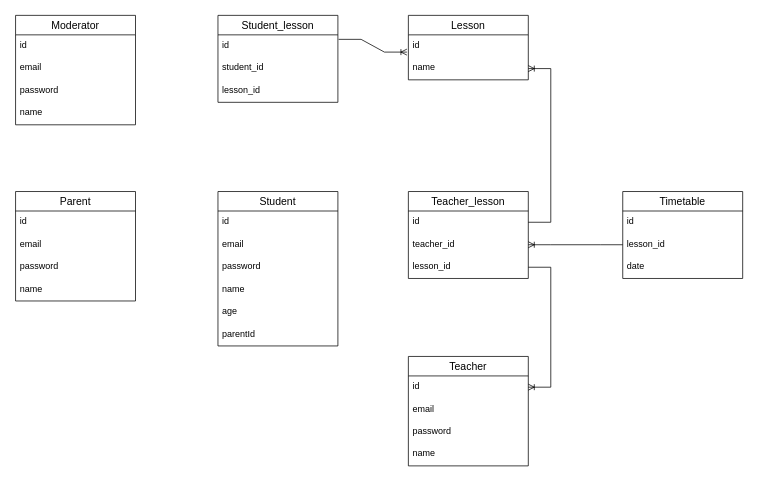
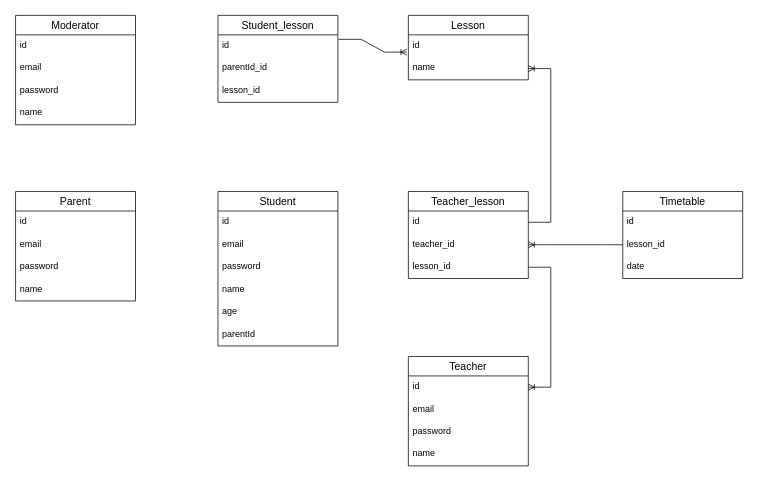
(246, 68) -> (249, 68)
